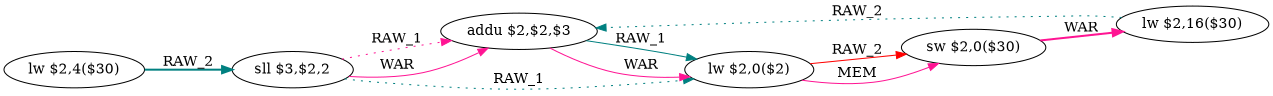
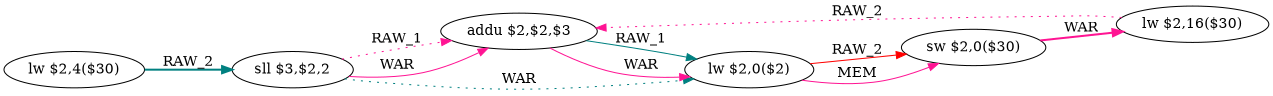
(864, 20) -> (864, 20)
(519, 79) -> (519, 79)
